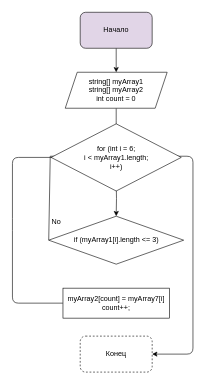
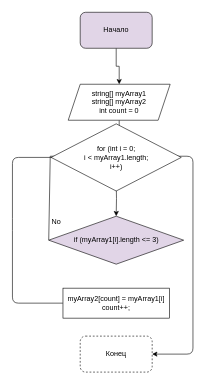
(116, 90) -> (119, 102)
(116, 158) -> (116, 158)
(116, 240) -> (116, 240)
(116, 303) -> (116, 303)
